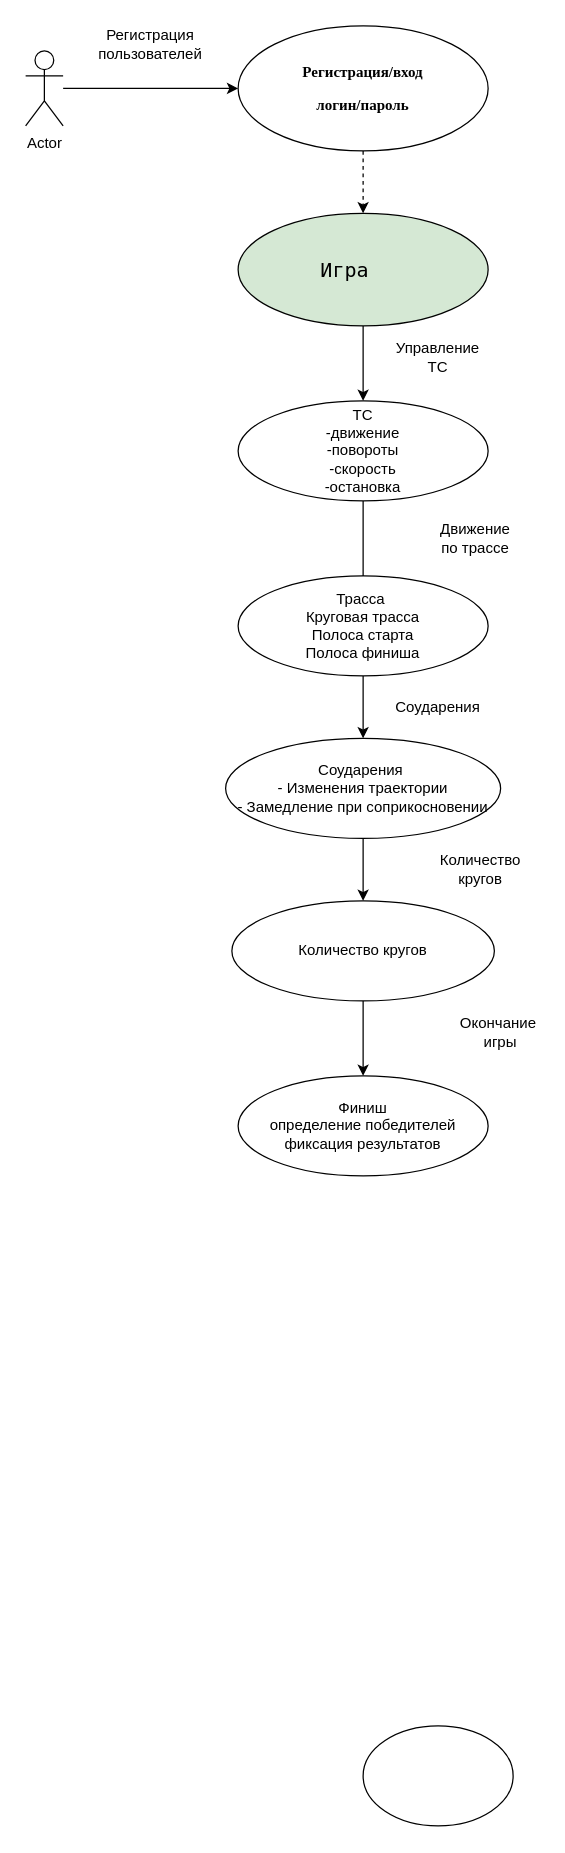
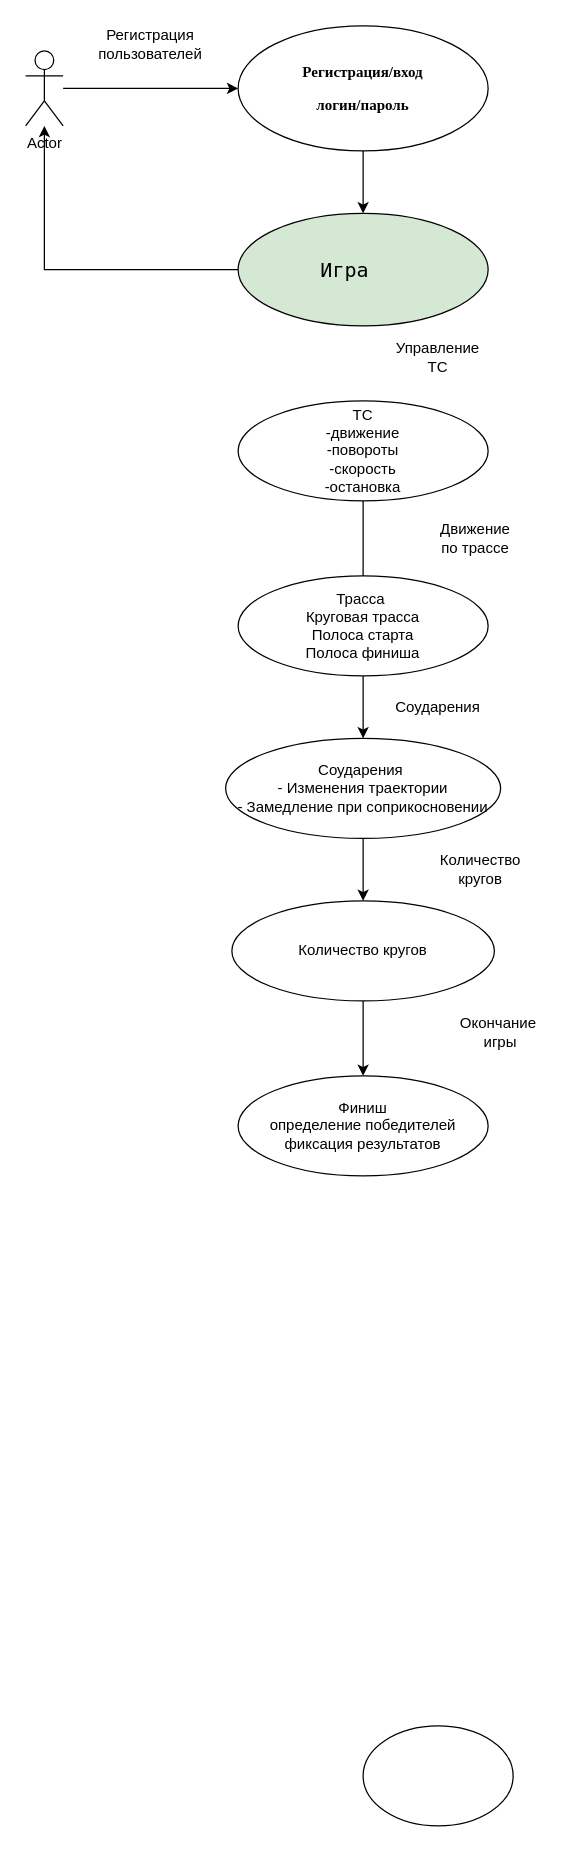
(363, 178) -> (363, 178)
(363, 359) -> (73, 269)
